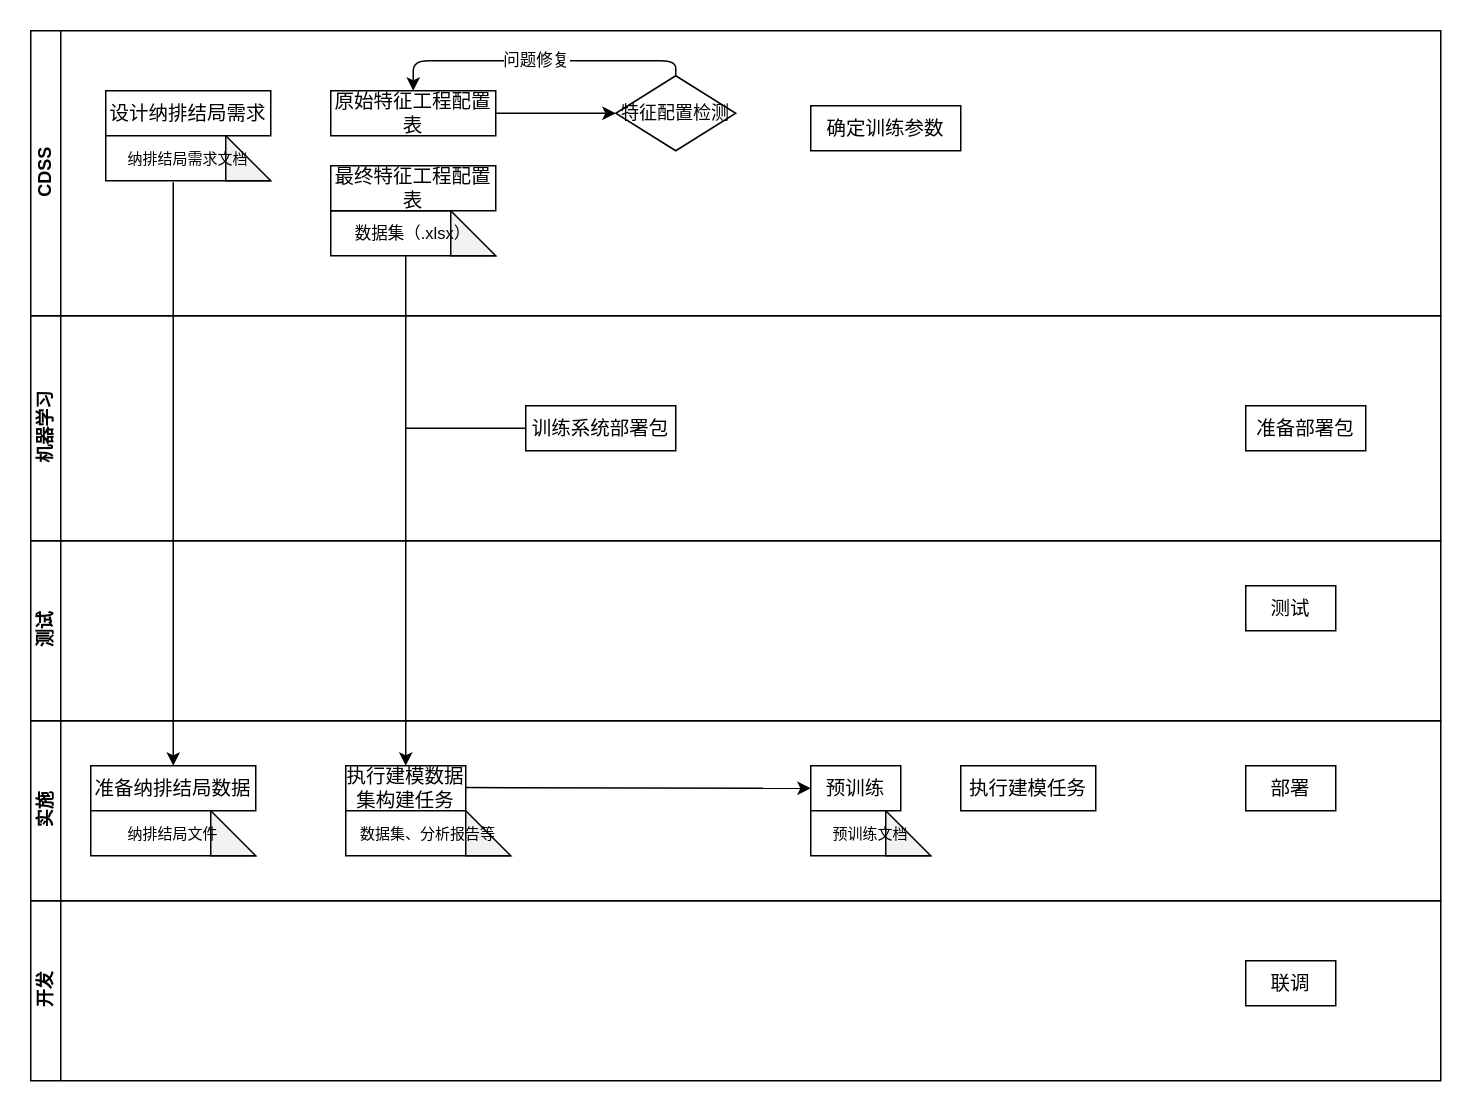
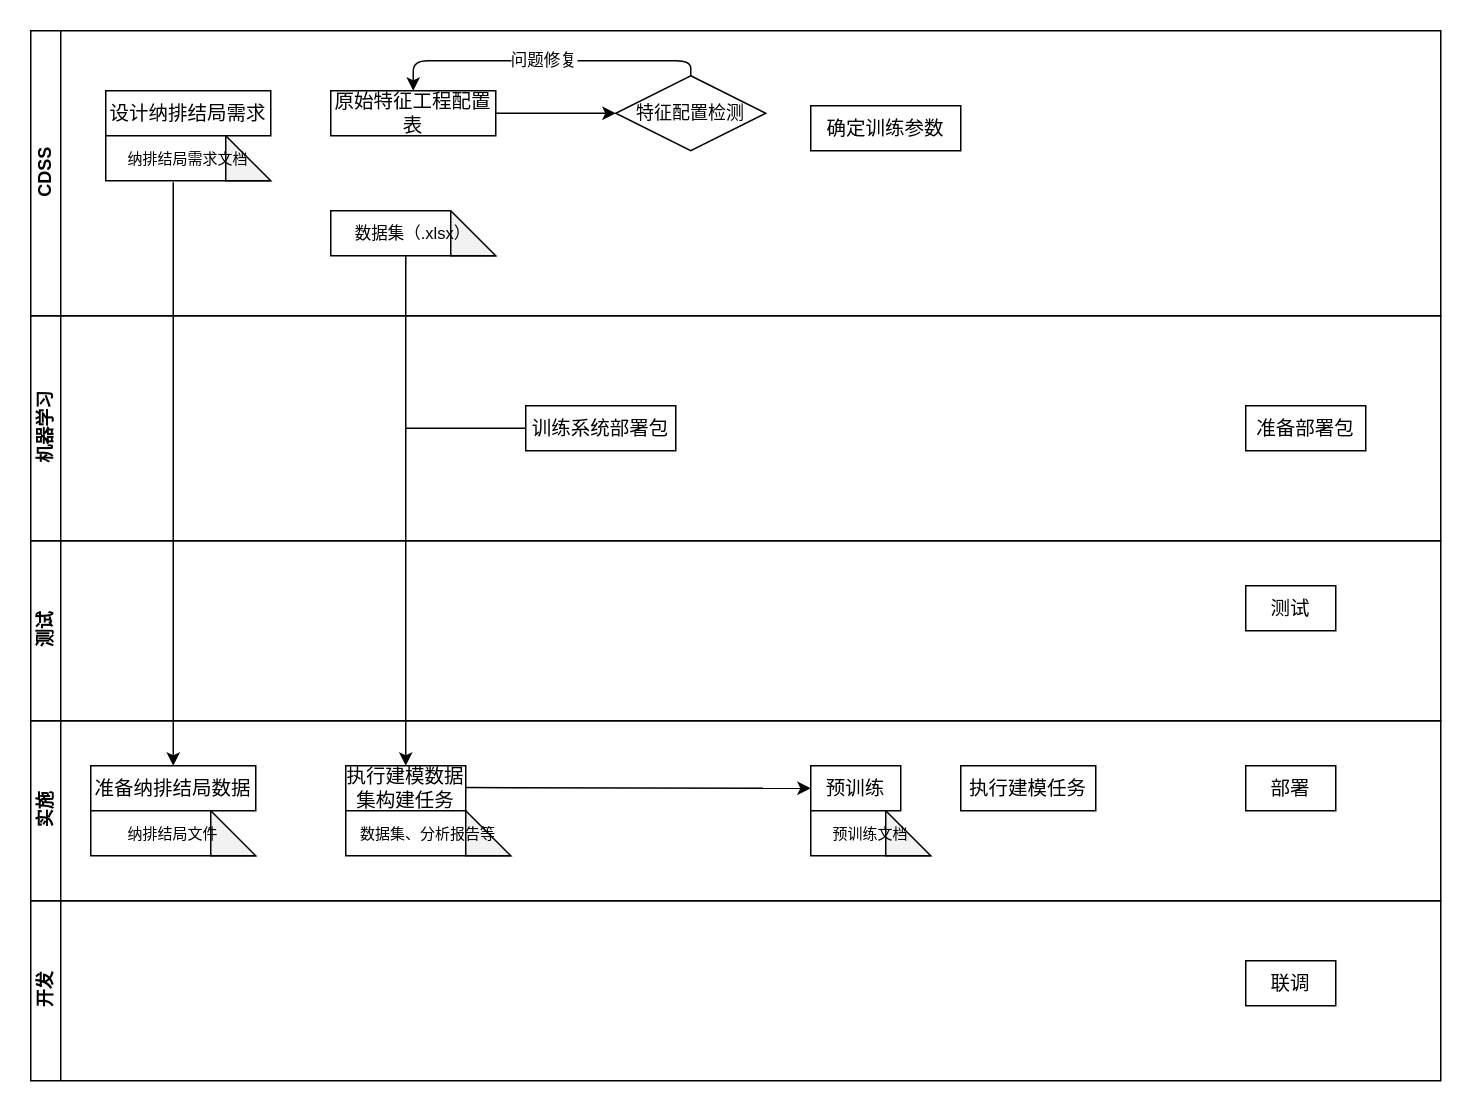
(676, 113) -> (691, 113)
(413, 188) -> none
